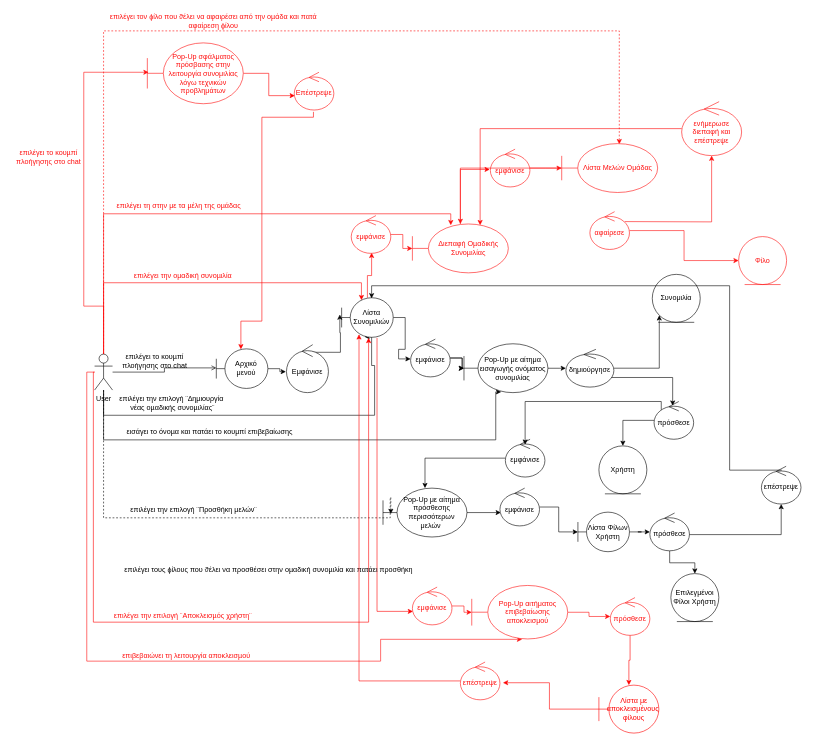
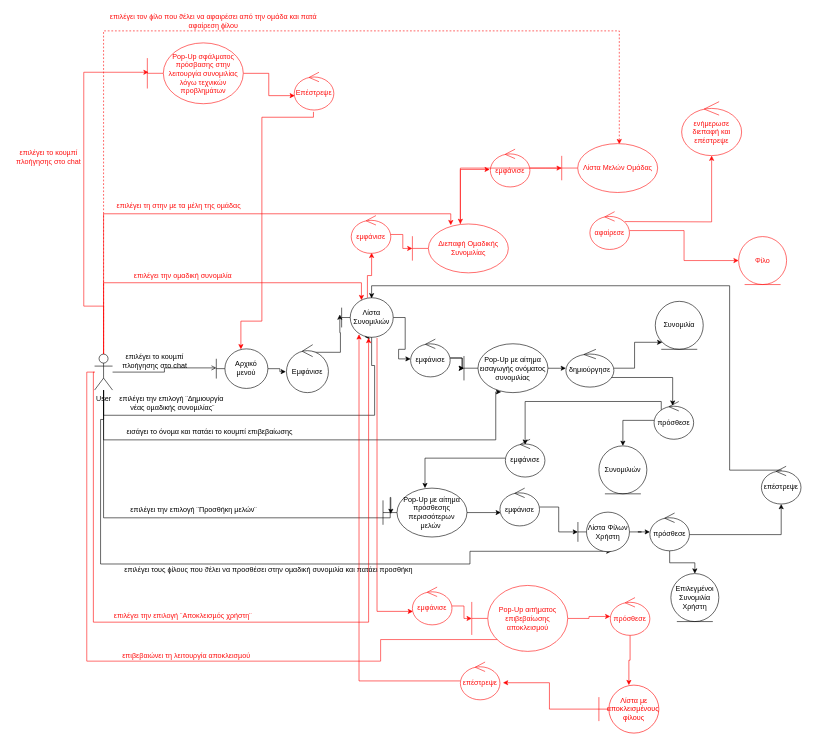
(581, 129) -> none
(677, 299) -> (680, 326)
(623, 470) -> (623, 470)
none -> (101, 492)
(225, 518) -> (225, 518)
(695, 598) -> (695, 598)
(520, 613) -> (520, 619)
